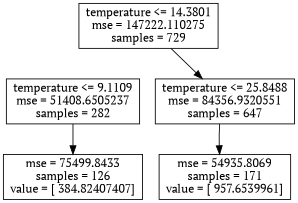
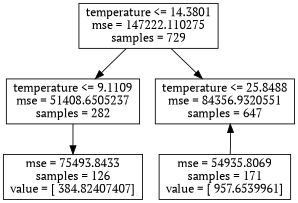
none -> (114, 61)
(219, 135) -> (231, 143)
(73, 177) -> (73, 177)
